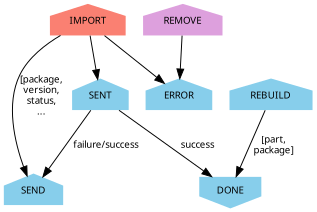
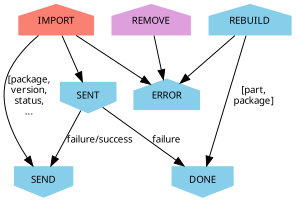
none -> (211, 56)
(100, 96) -> (88, 96)
(198, 145) -> (167, 140)
(34, 191) -> (44, 180)
